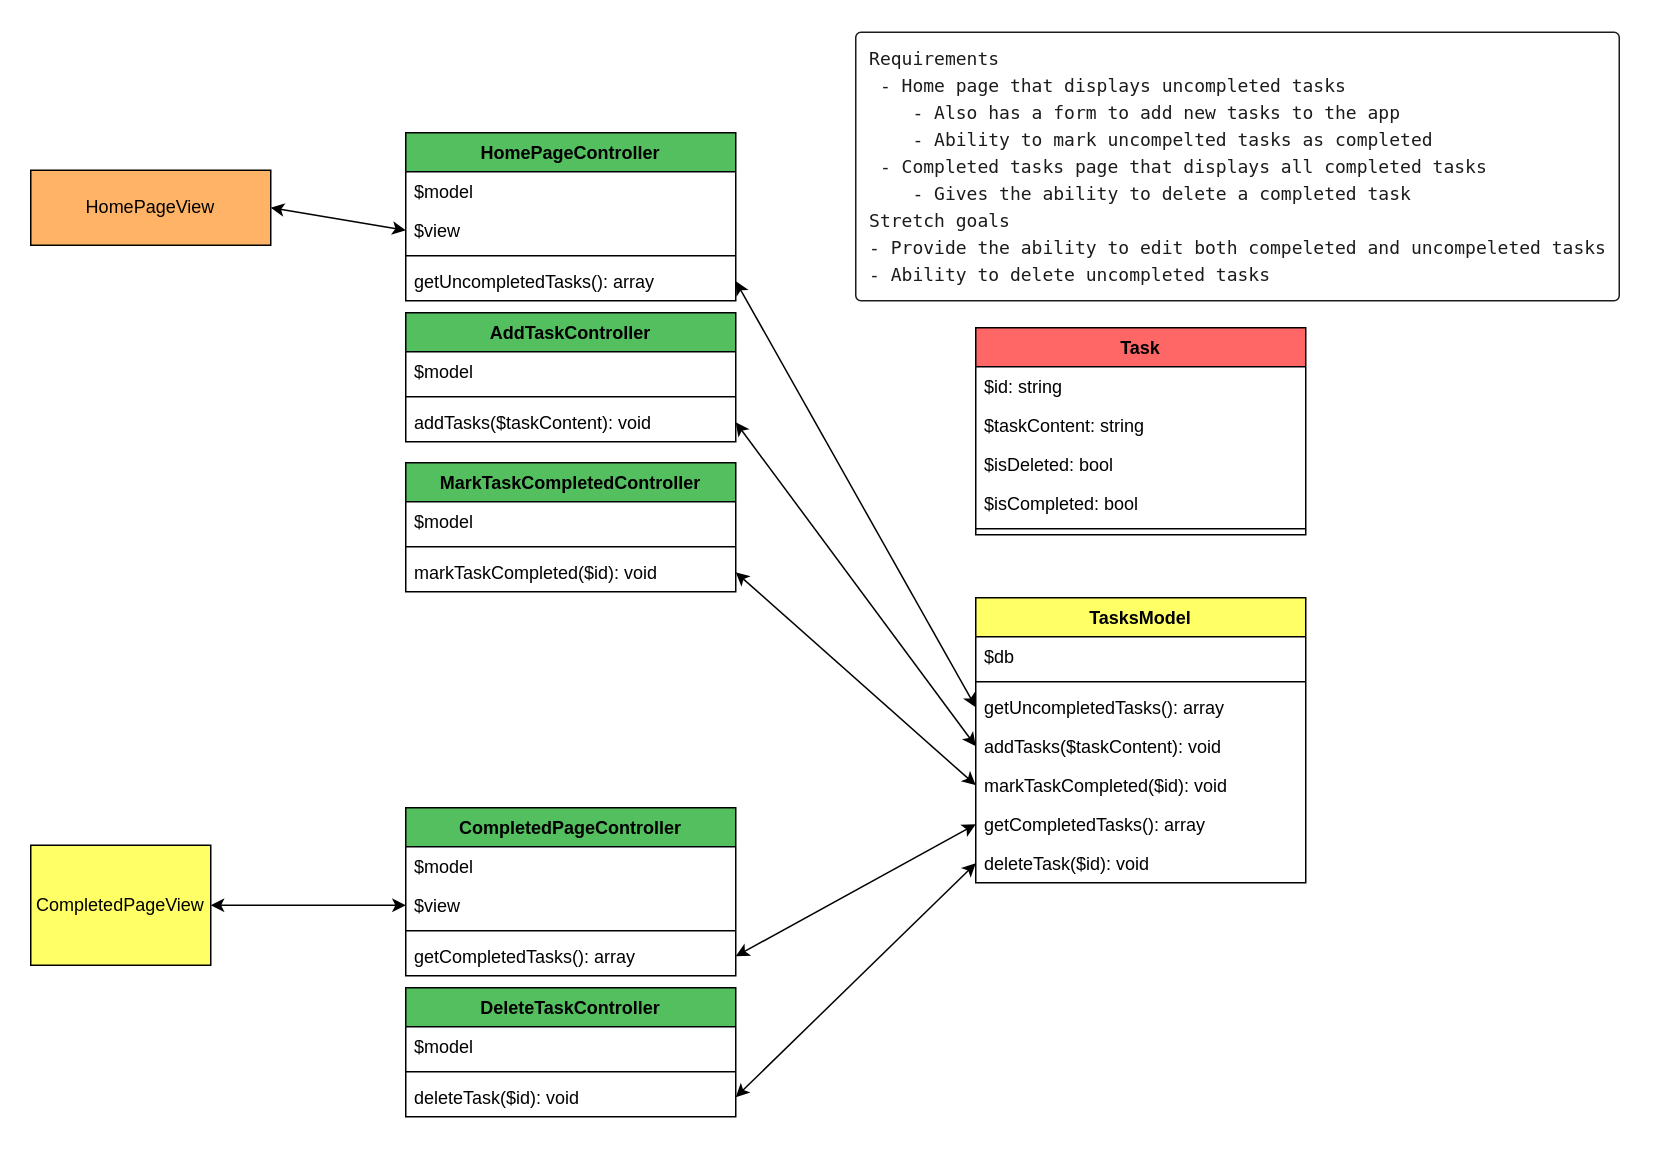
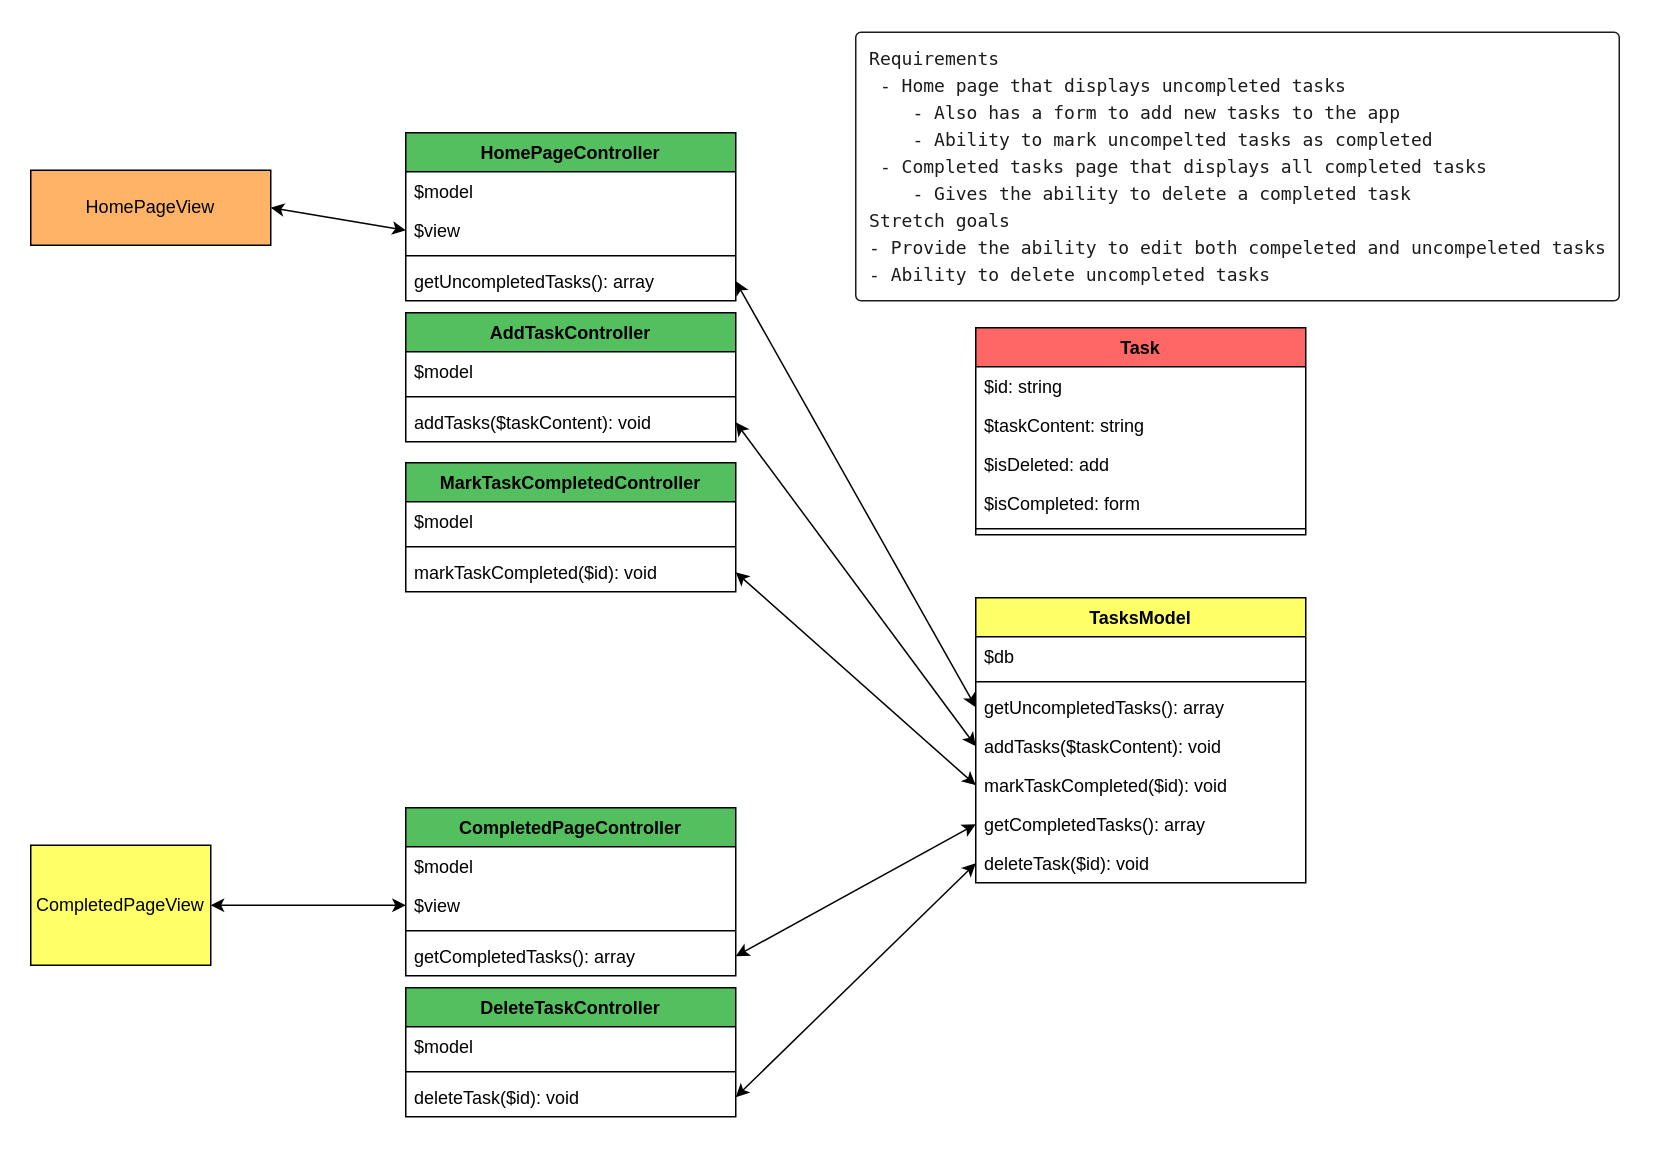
(1053, 465) -> (1050, 465)
(1063, 504) -> (1065, 504)
